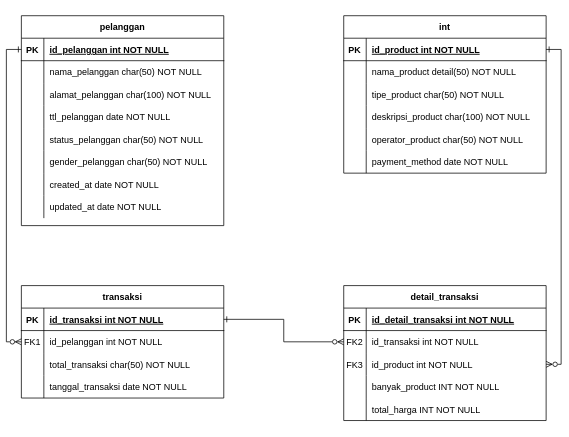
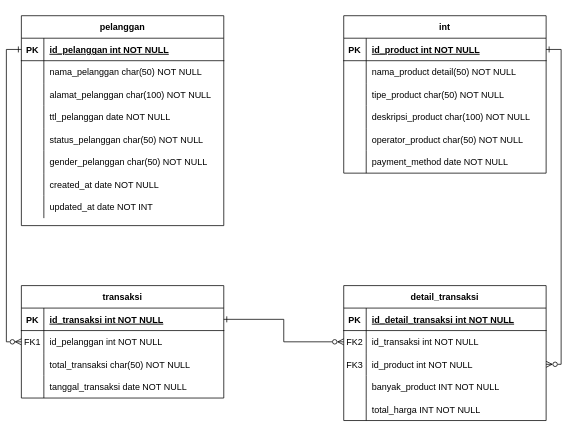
(106, 207) -> (104, 207)
